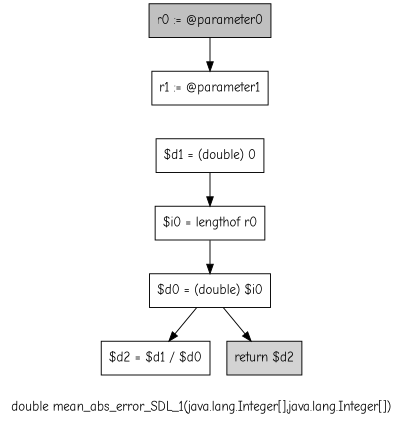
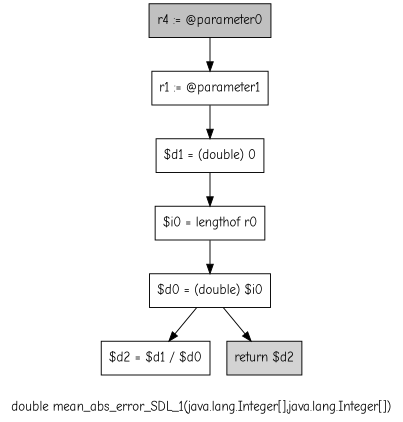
(210, 21) -> (210, 21)
none -> (210, 117)
